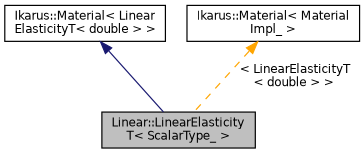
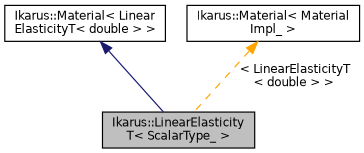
(179, 130) -> (179, 130)
